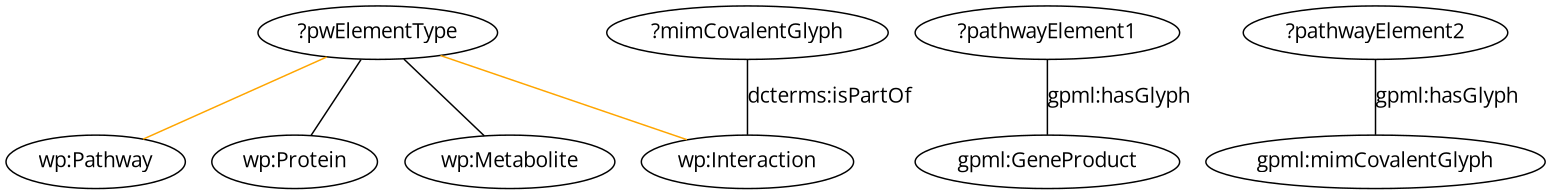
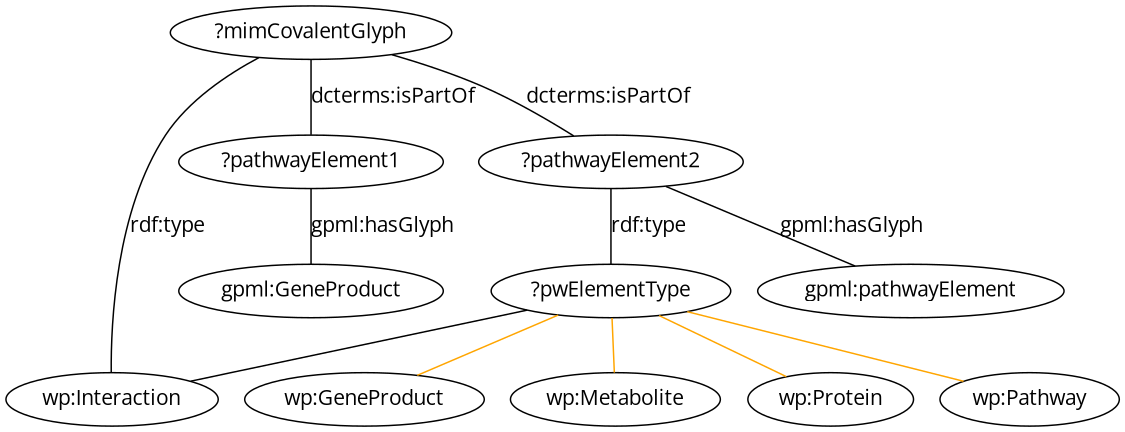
none -> (486, 88)
none -> (311, 97)
(336, 97) -> (723, 346)
(444, 97) -> (613, 345)
(830, 97) -> (168, 226)
(564, 98) -> (359, 346)
(1376, 162) -> (911, 291)
none -> (611, 226)
none -> (364, 399)
